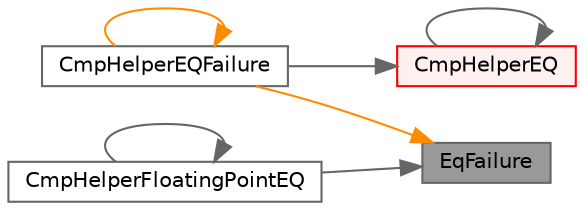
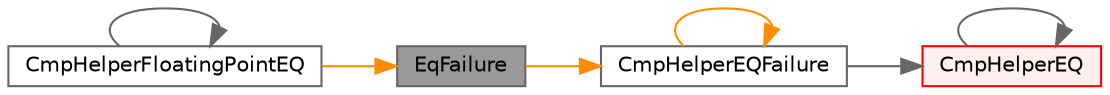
(335, 108) -> (553, 66)
(361, 170) -> (349, 66)
